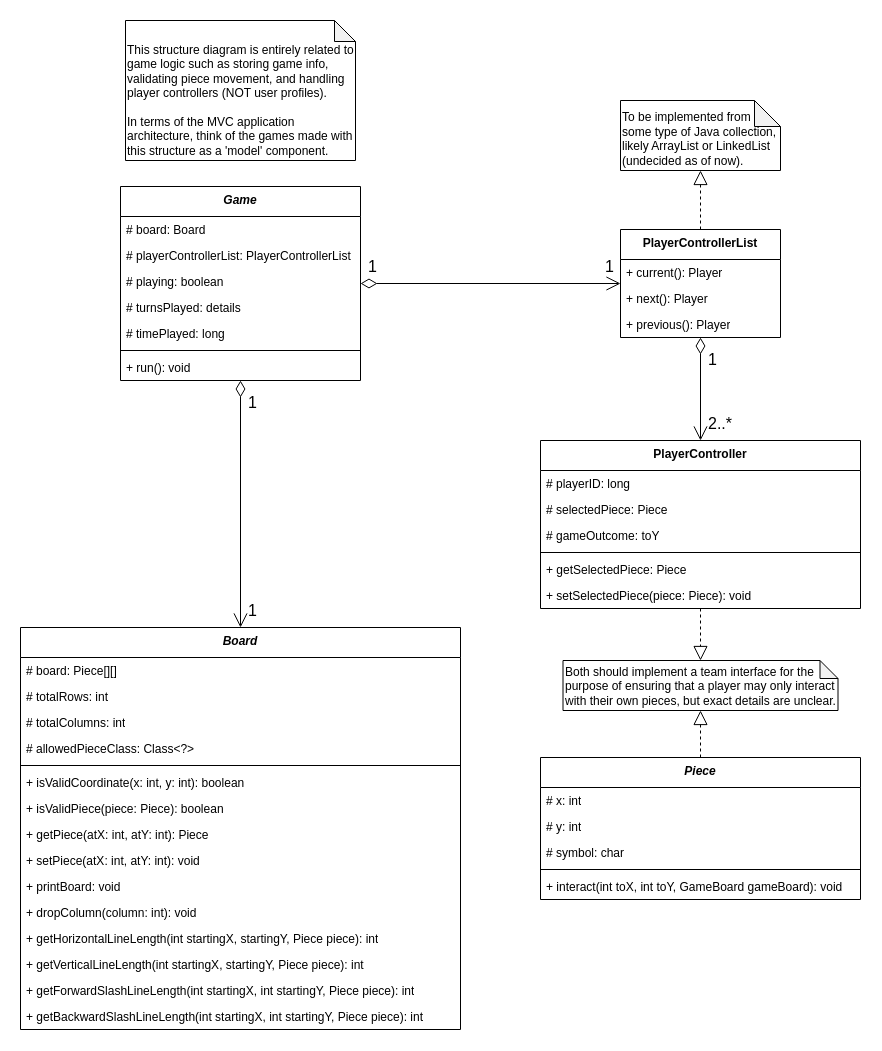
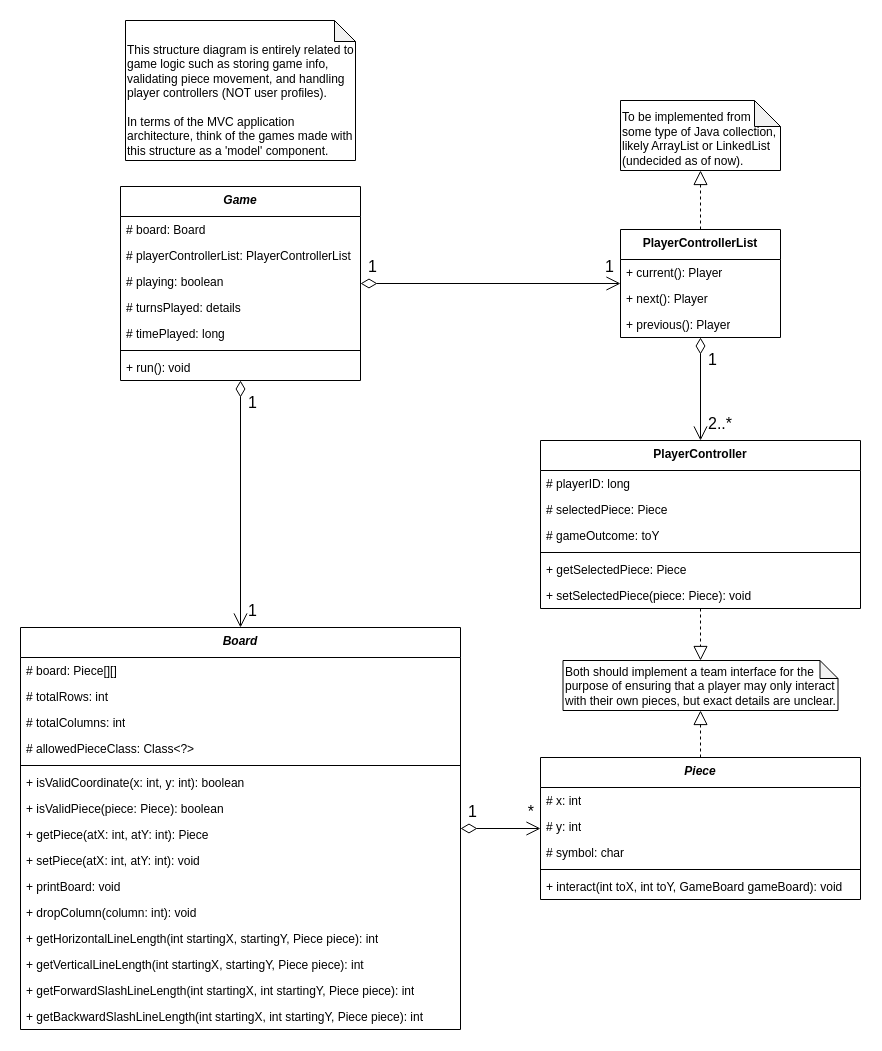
none -> (507, 829)
